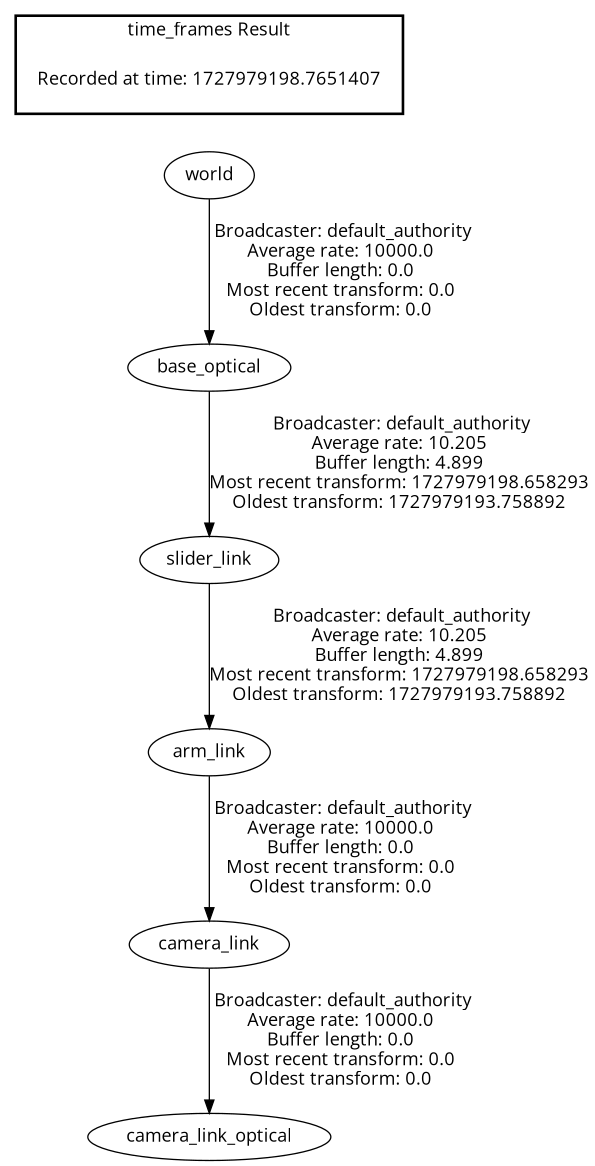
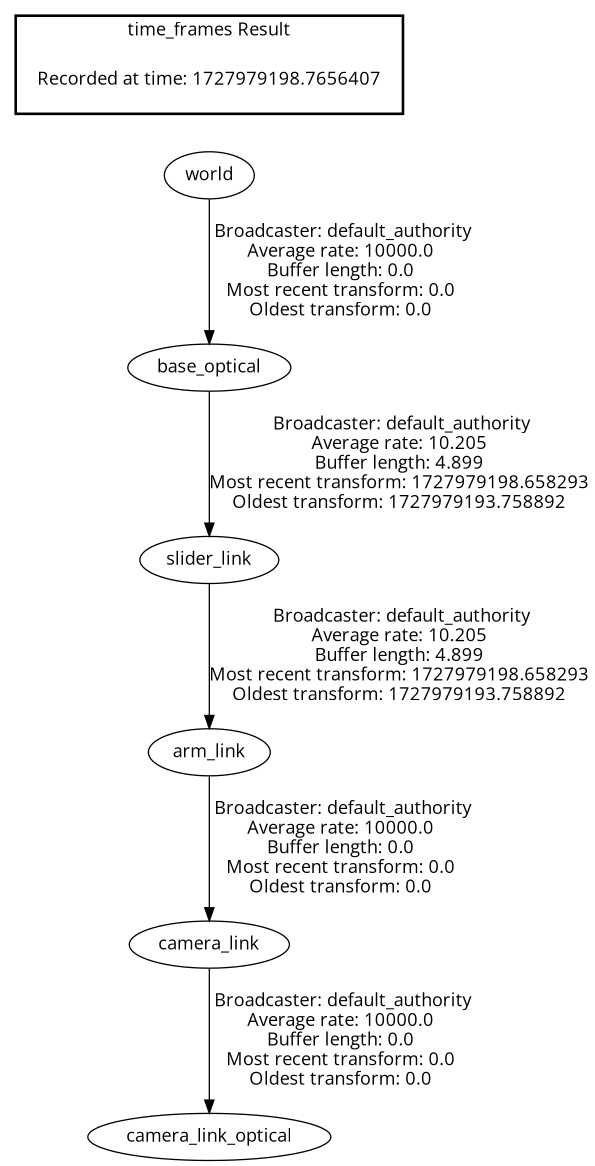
(209, 80) -> (209, 80)
